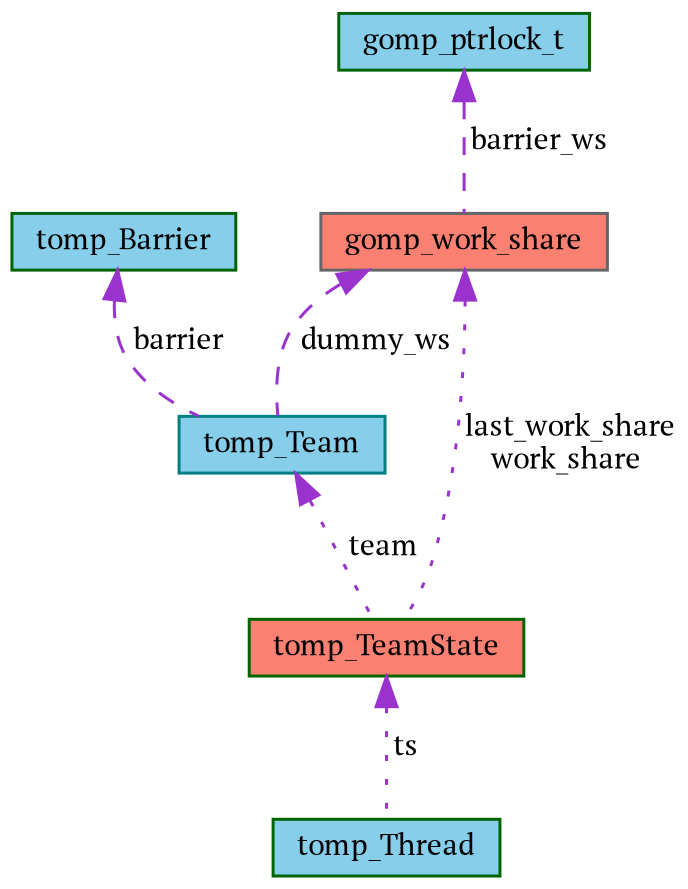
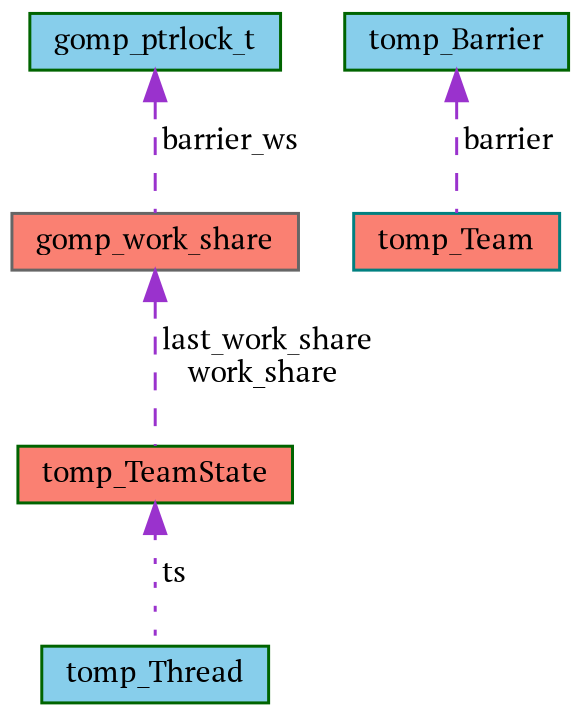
(287, 339) -> none
(282, 445) -> (457, 242)
(453, 464) -> (155, 373)
(341, 560) -> none
